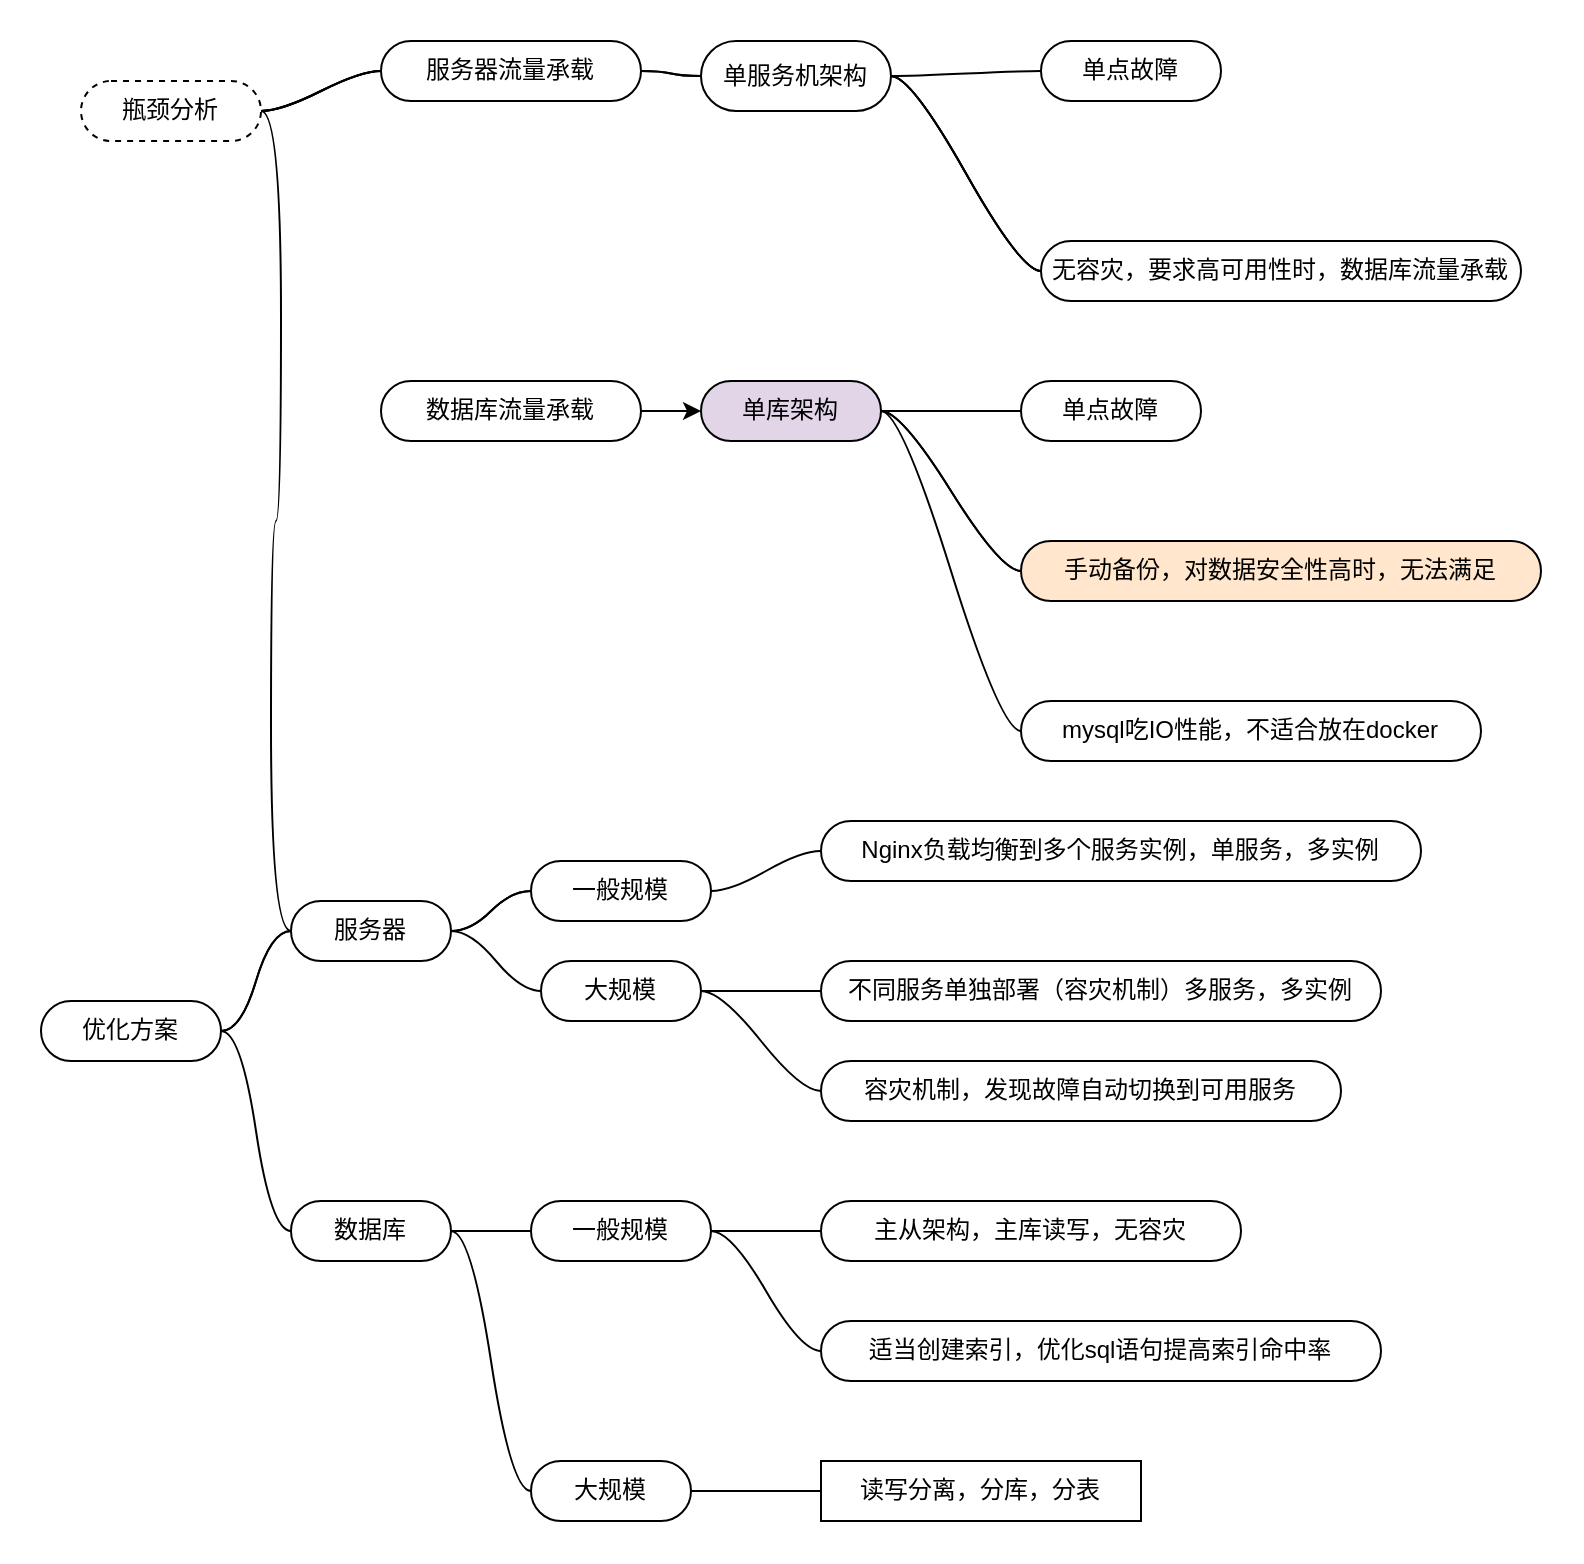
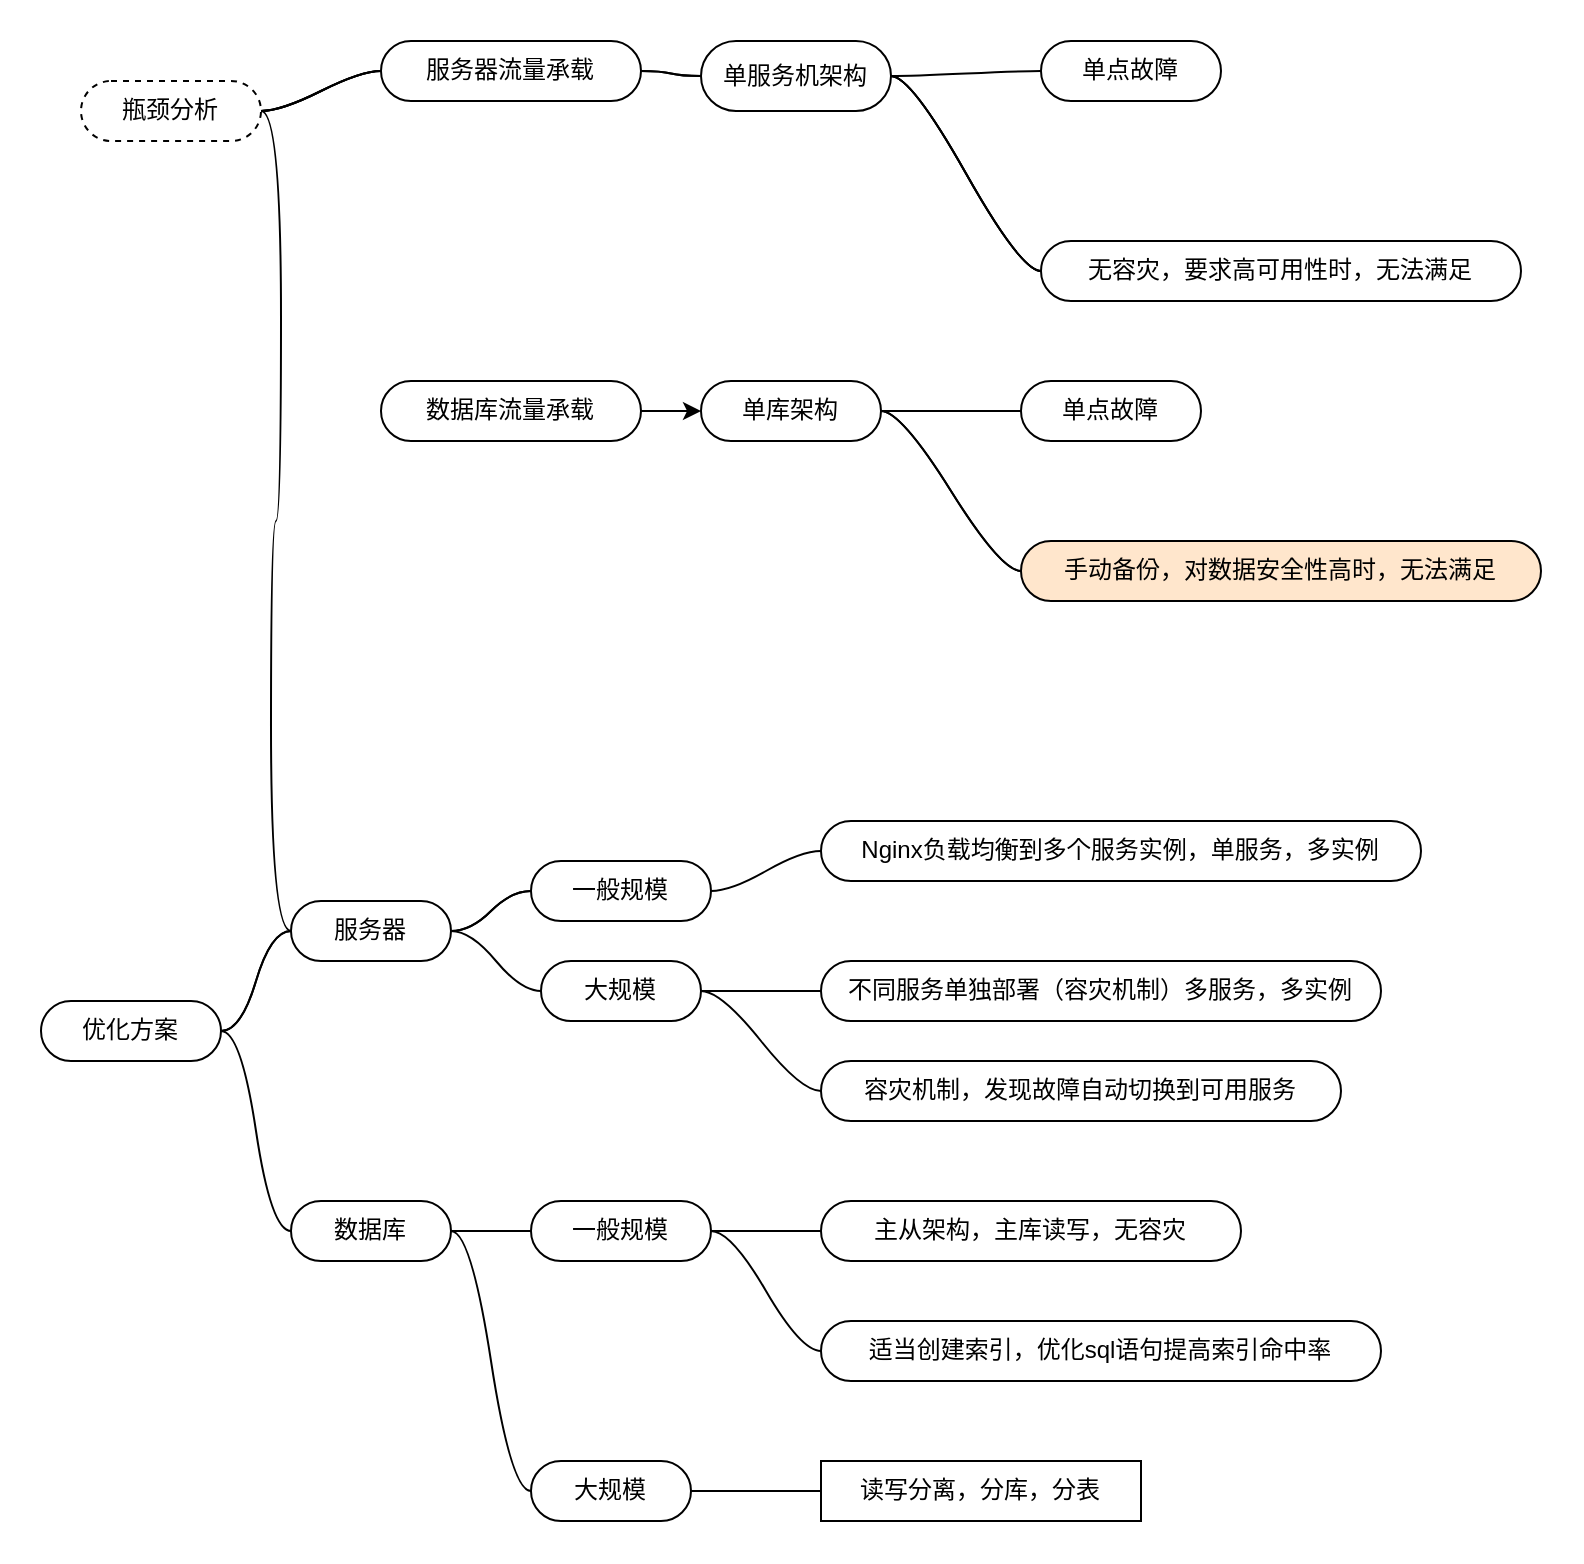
(1281, 271) -> (1281, 271)
(791, 411) -> (791, 411)
(953, 576) -> none
(1251, 731) -> none
